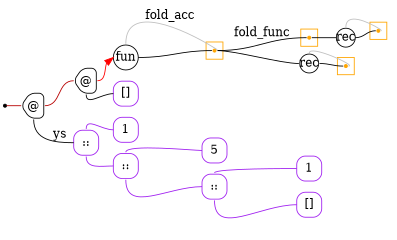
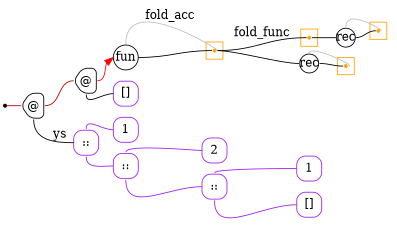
(215, 150) -> (215, 150)
